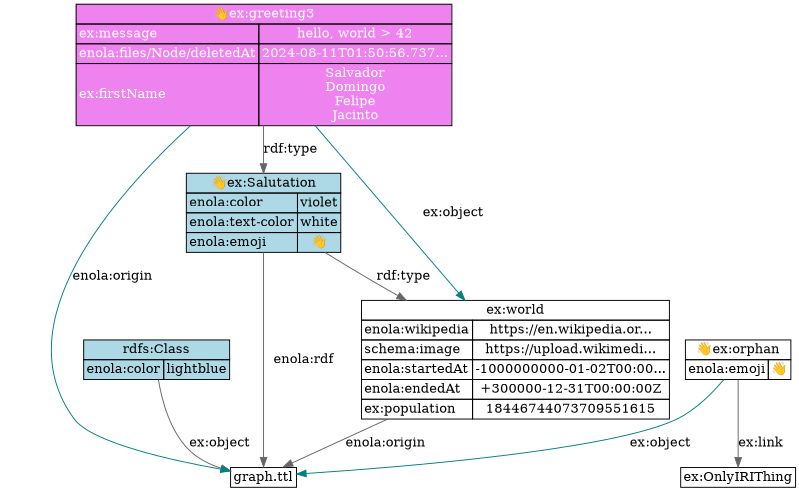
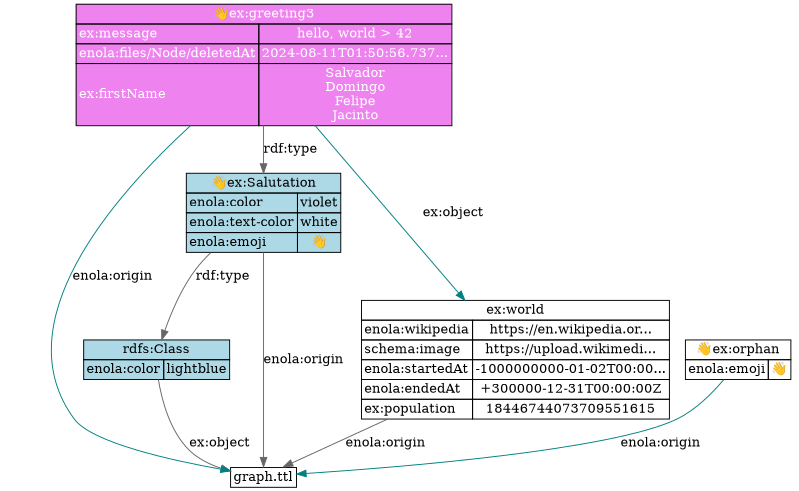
(361, 274) -> (183, 289)
(304, 360) -> (304, 360)
(660, 443) -> (660, 443)
(738, 477) -> none
